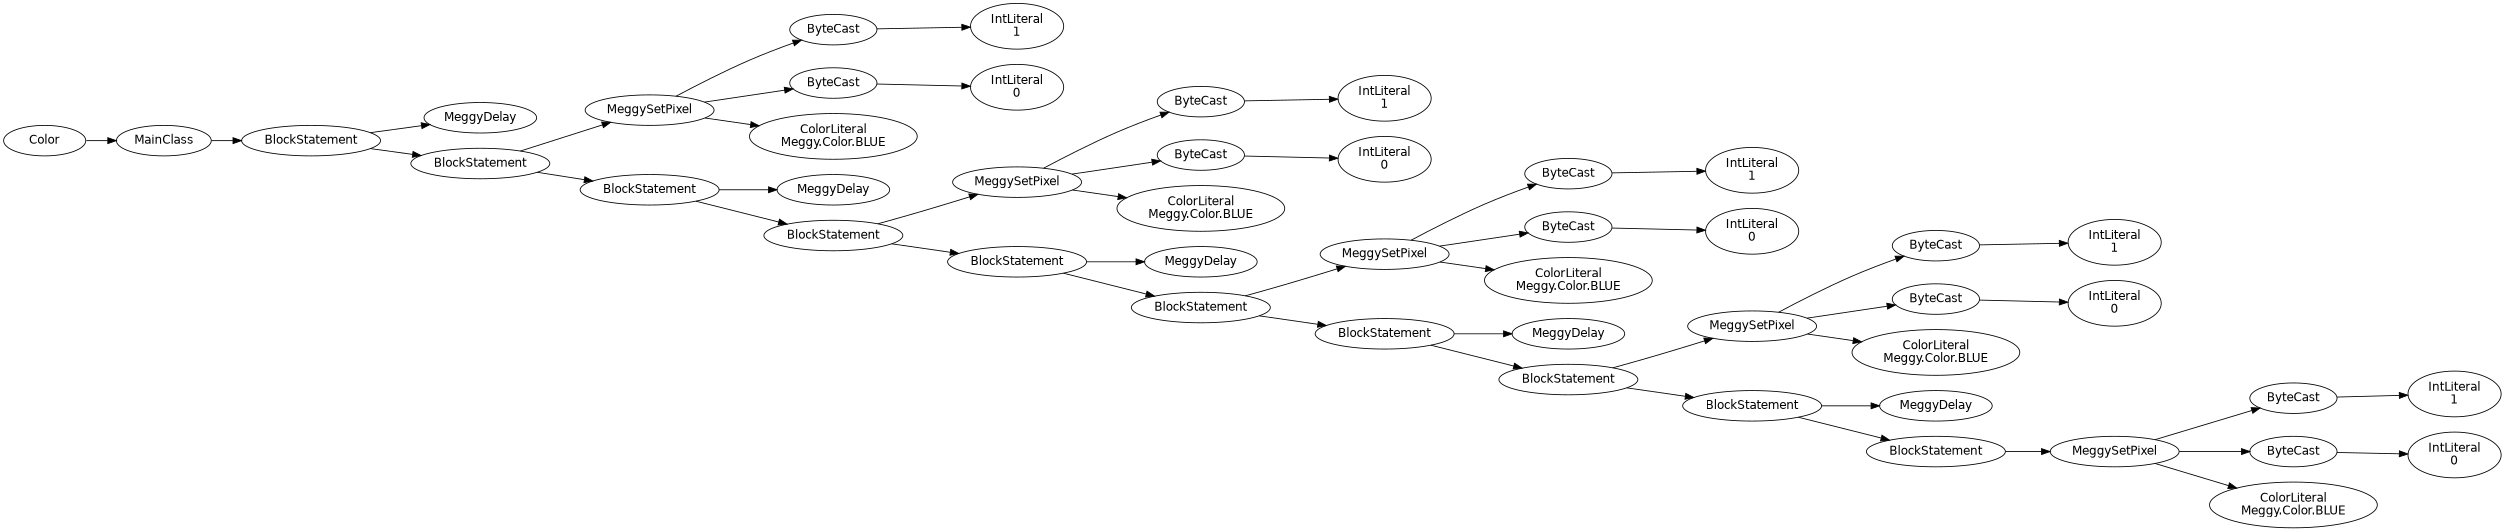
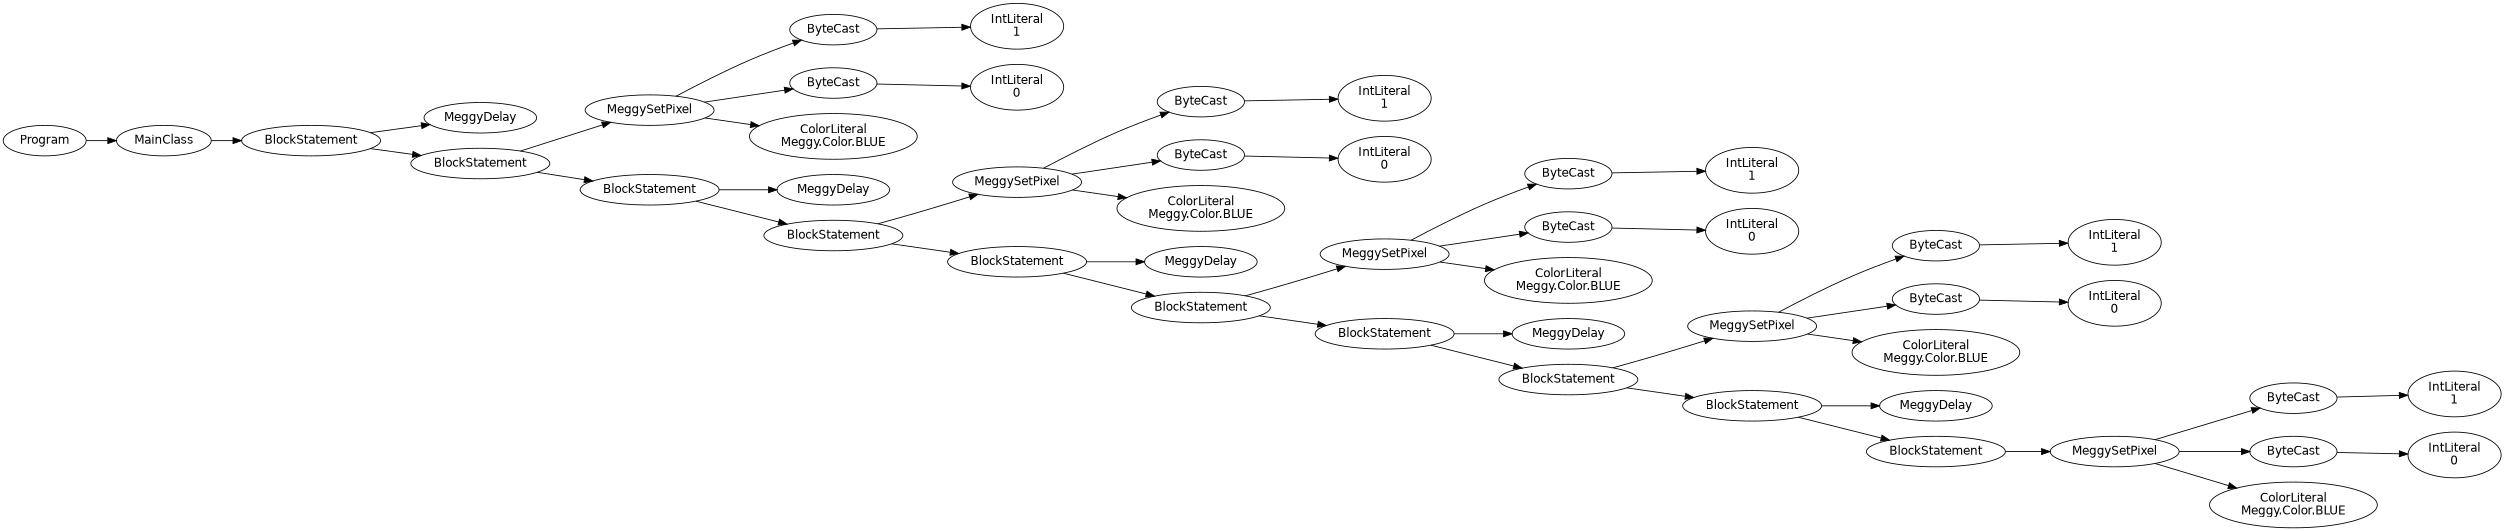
(45, 141) -> (45, 141)
